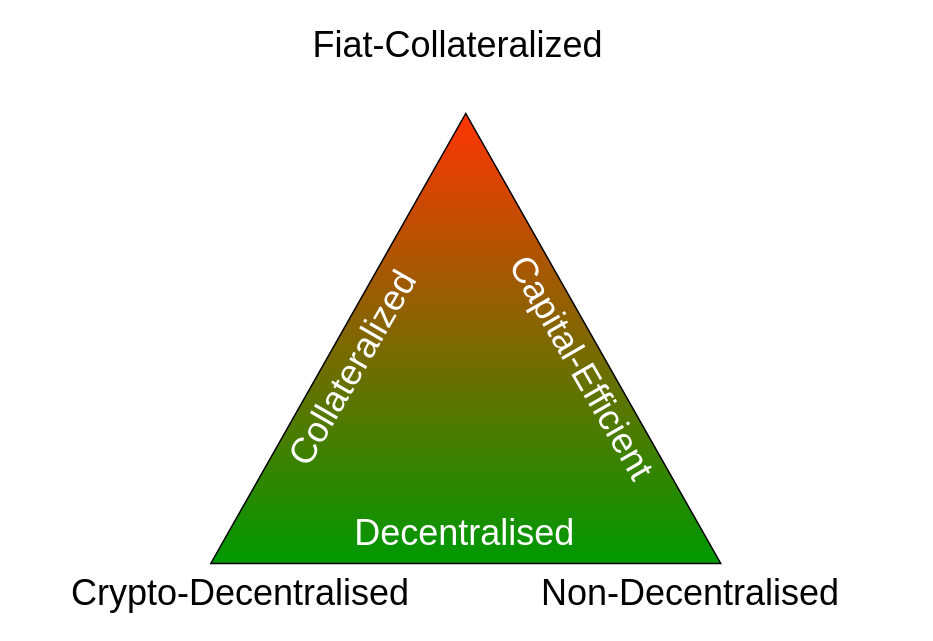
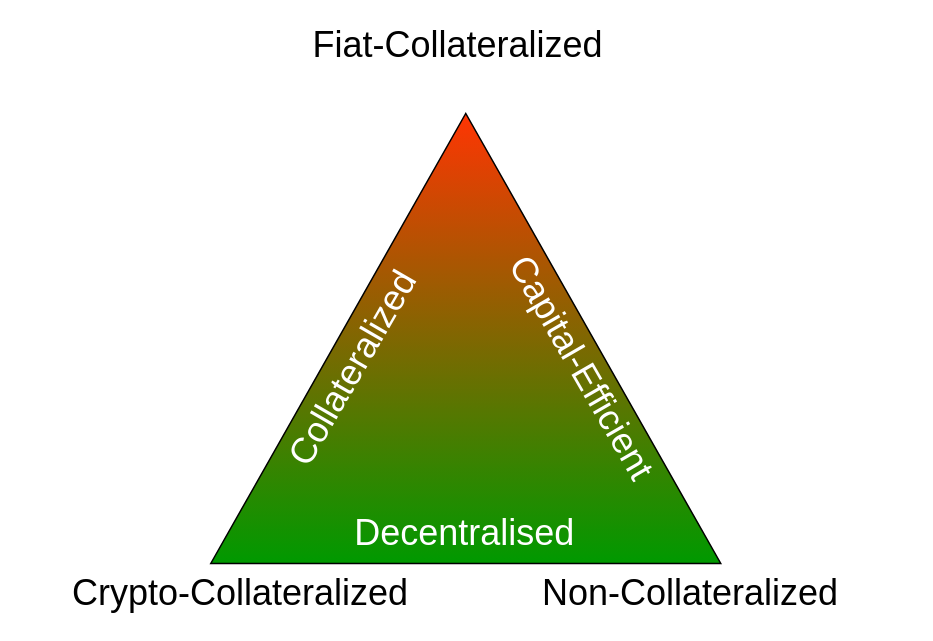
(241, 593) -> (241, 593)
(691, 593) -> (691, 593)
